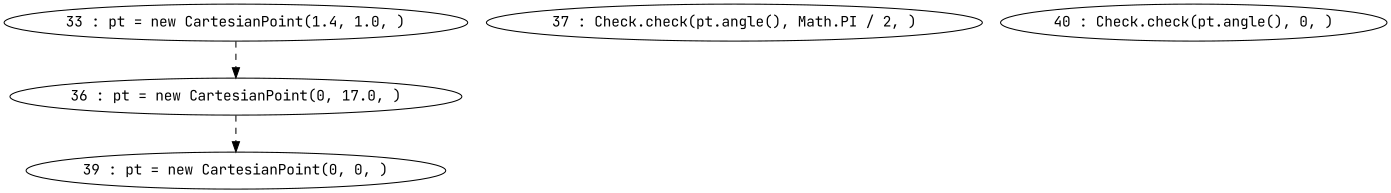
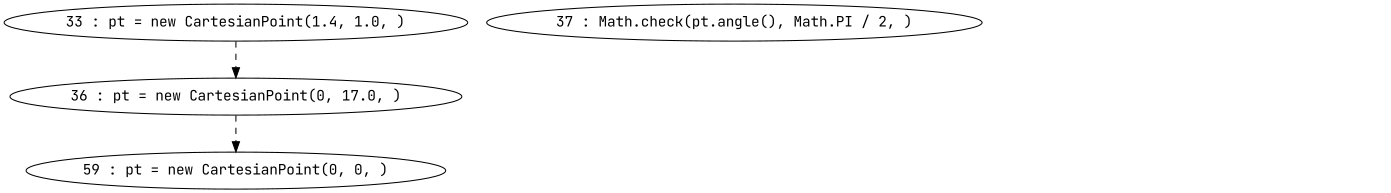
(734, 23) -> (734, 23)
(1194, 23) -> none
(236, 171) -> (236, 171)
